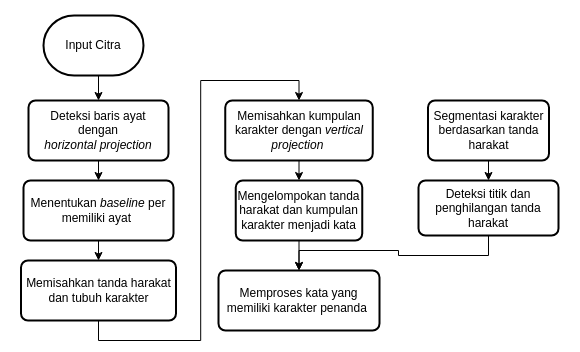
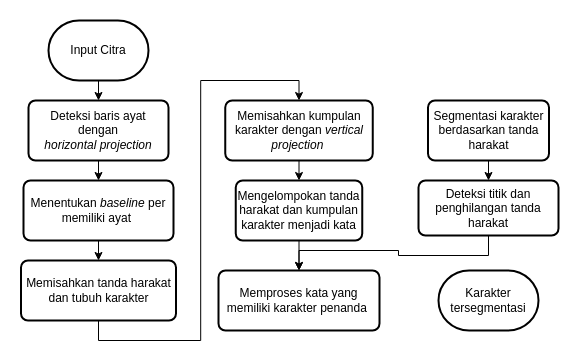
(94, 46) -> (99, 51)
none -> (489, 301)
